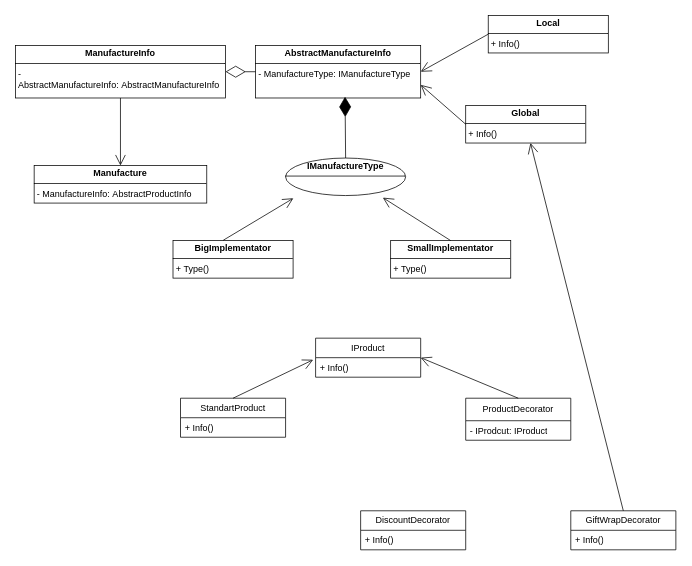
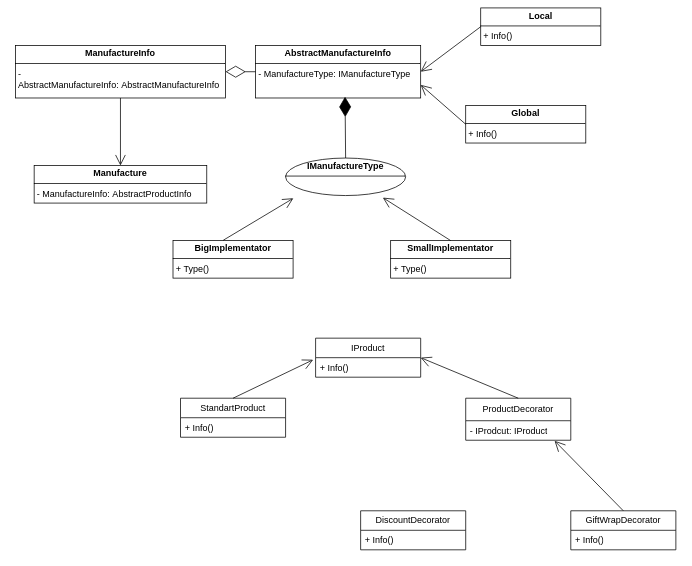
(548, 34) -> (540, 27)
(577, 327) -> (588, 475)
